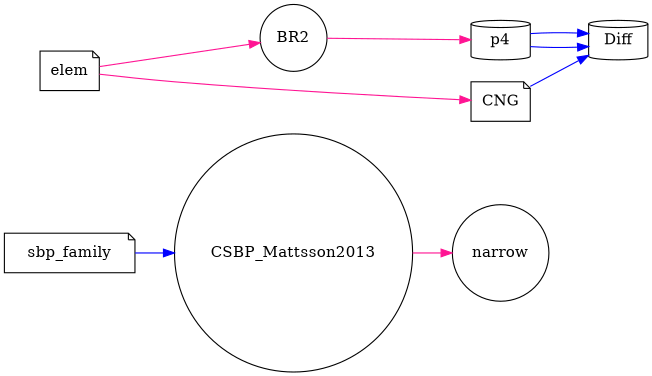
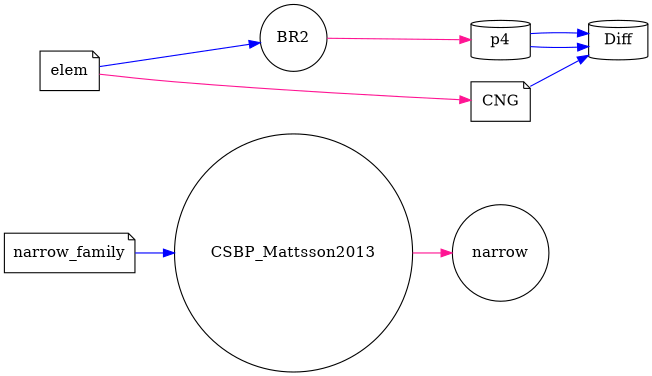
(175, 55) -> (175, 55)
(70, 253) -> (70, 253)
